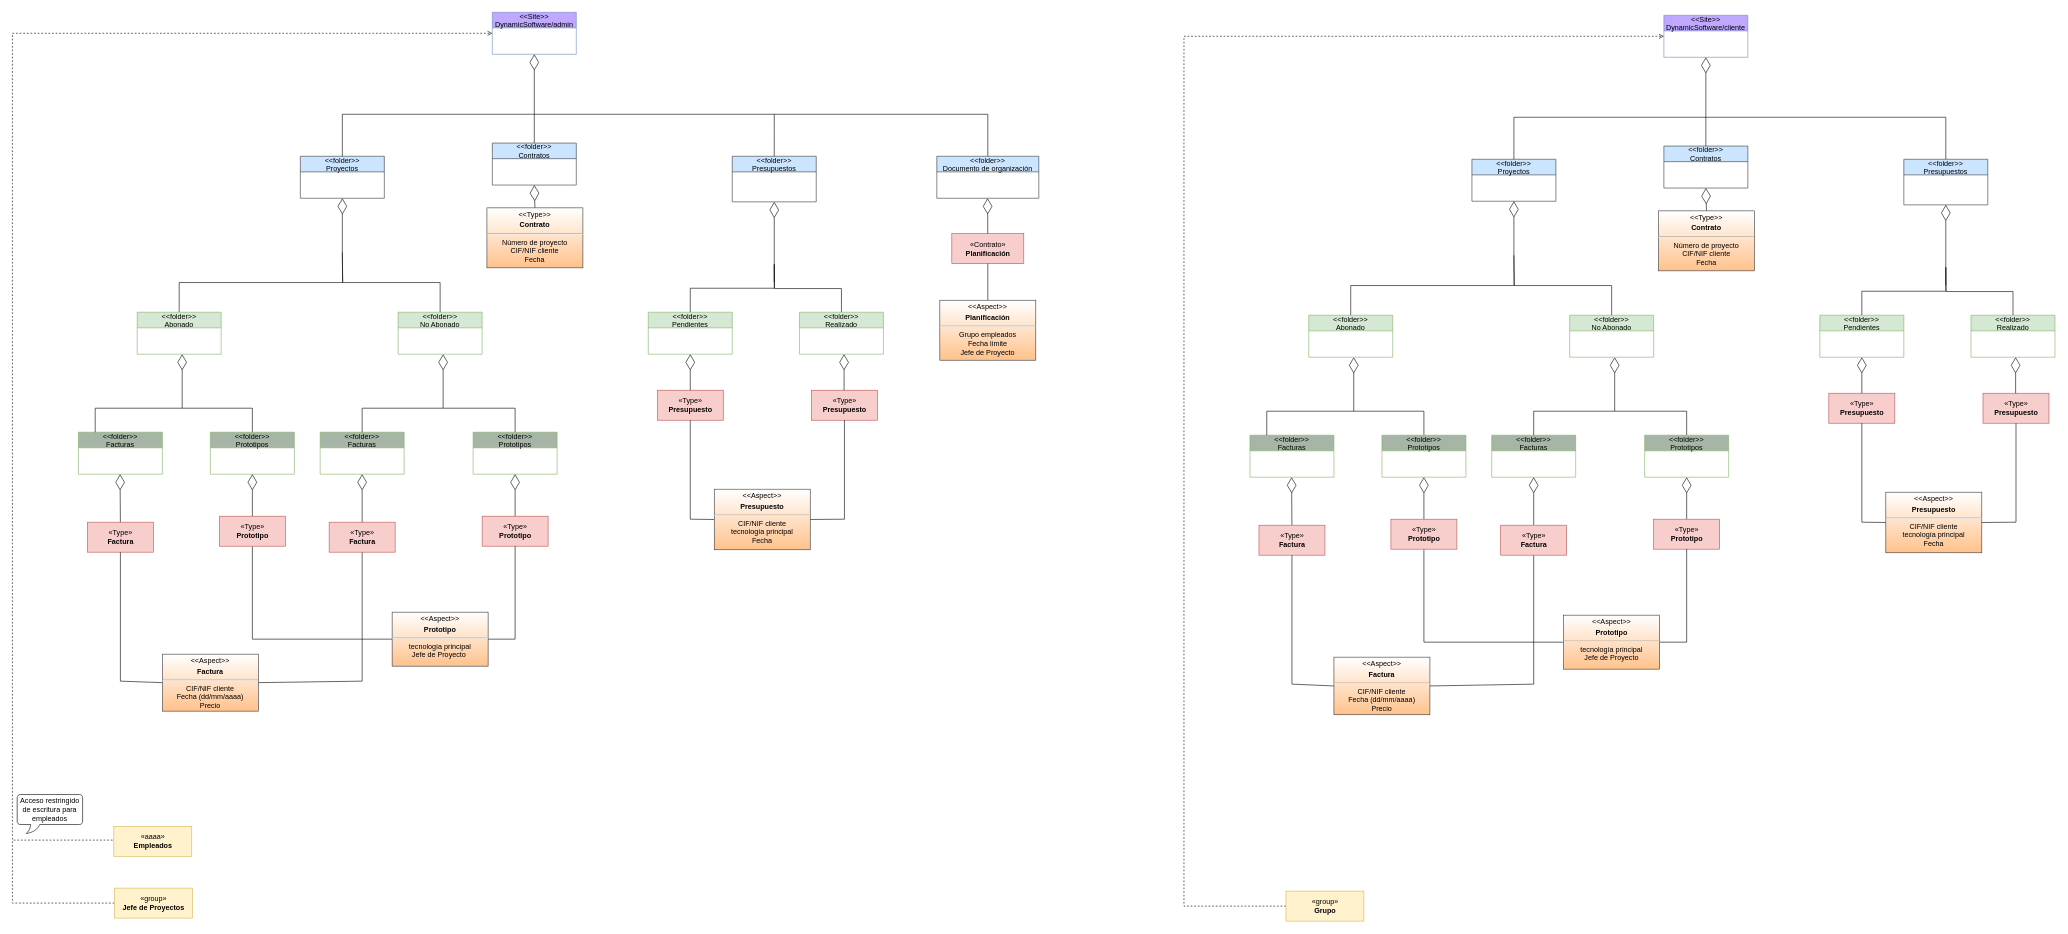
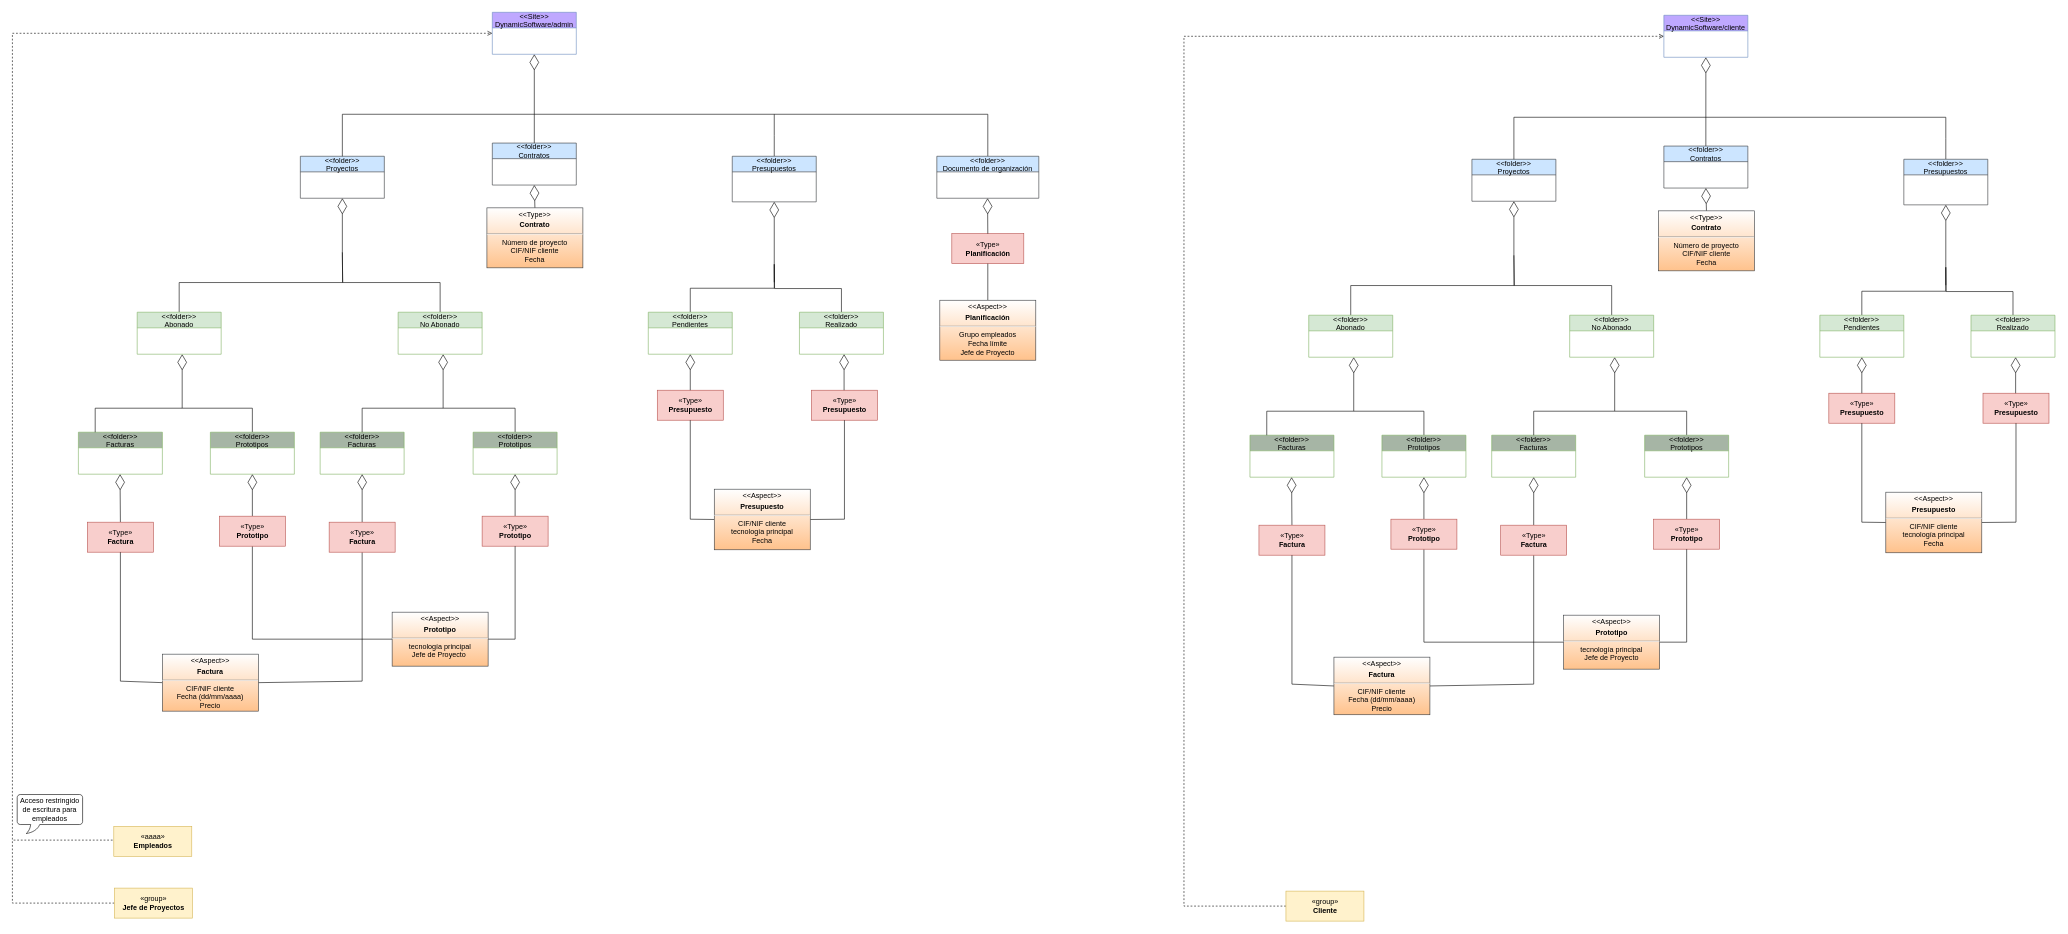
(988, 249) -> (988, 249)
(1325, 906) -> (1325, 906)
